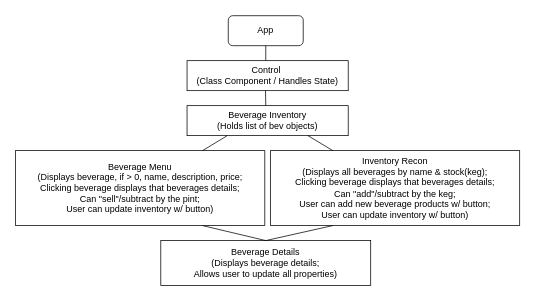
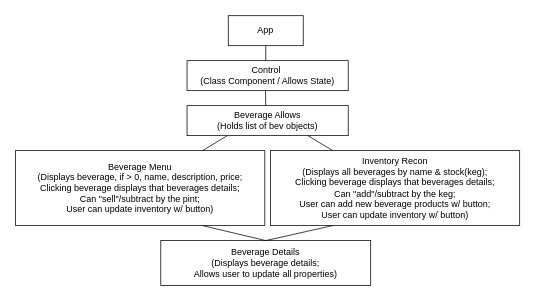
(266, 30) -> (266, 30)
(268, 75) -> (268, 75)
(268, 120) -> (268, 120)
